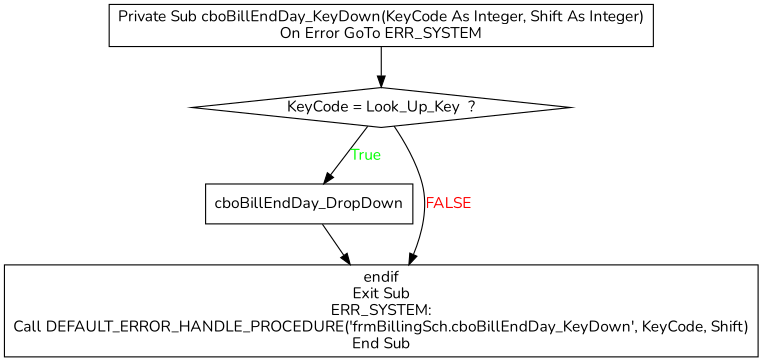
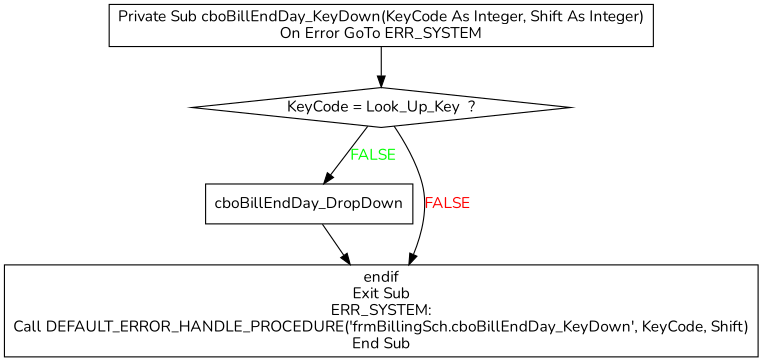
(366, 156) -> (374, 156)
